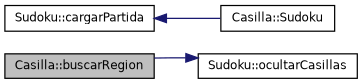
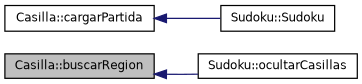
(80, 18) -> (80, 18)
(278, 18) -> (278, 18)
(170, 58) -> (182, 74)
